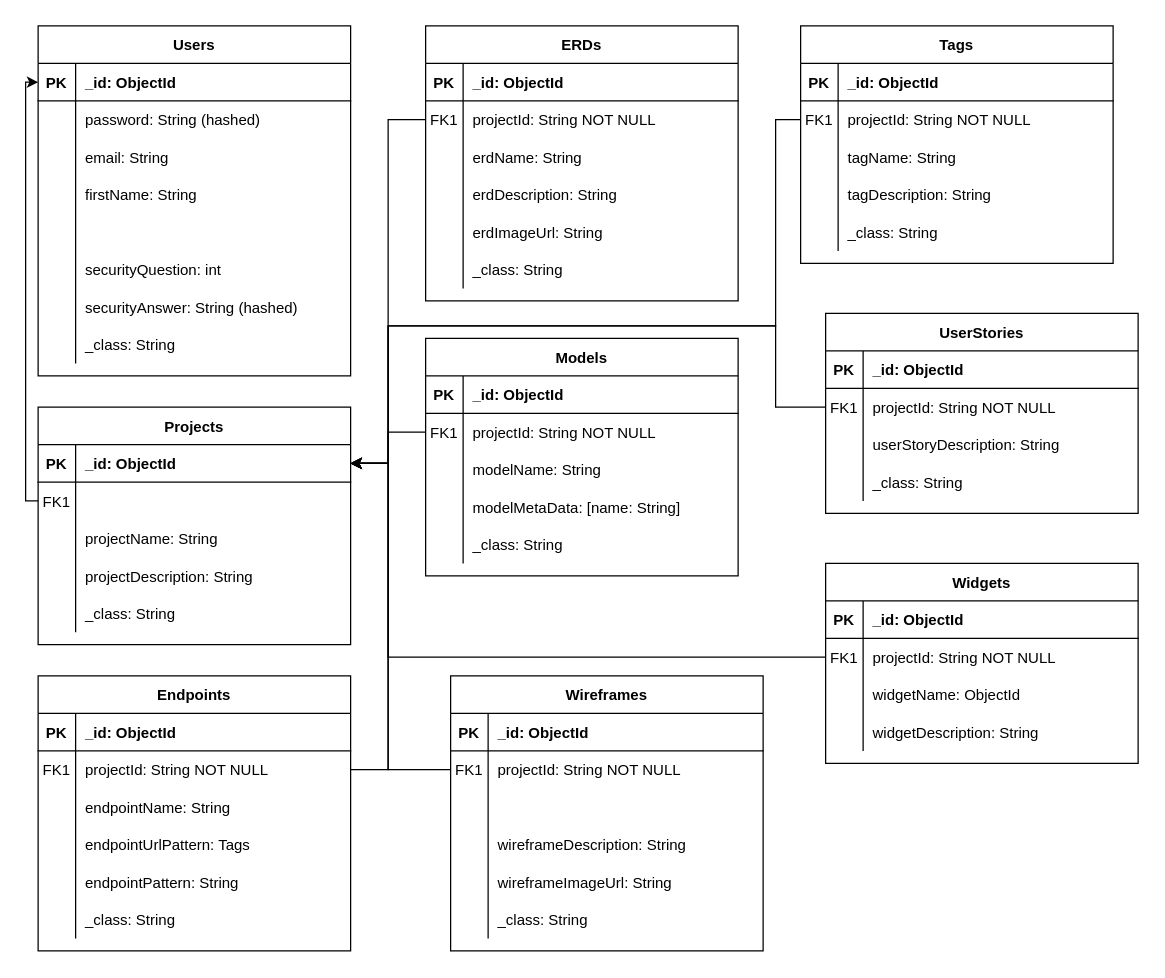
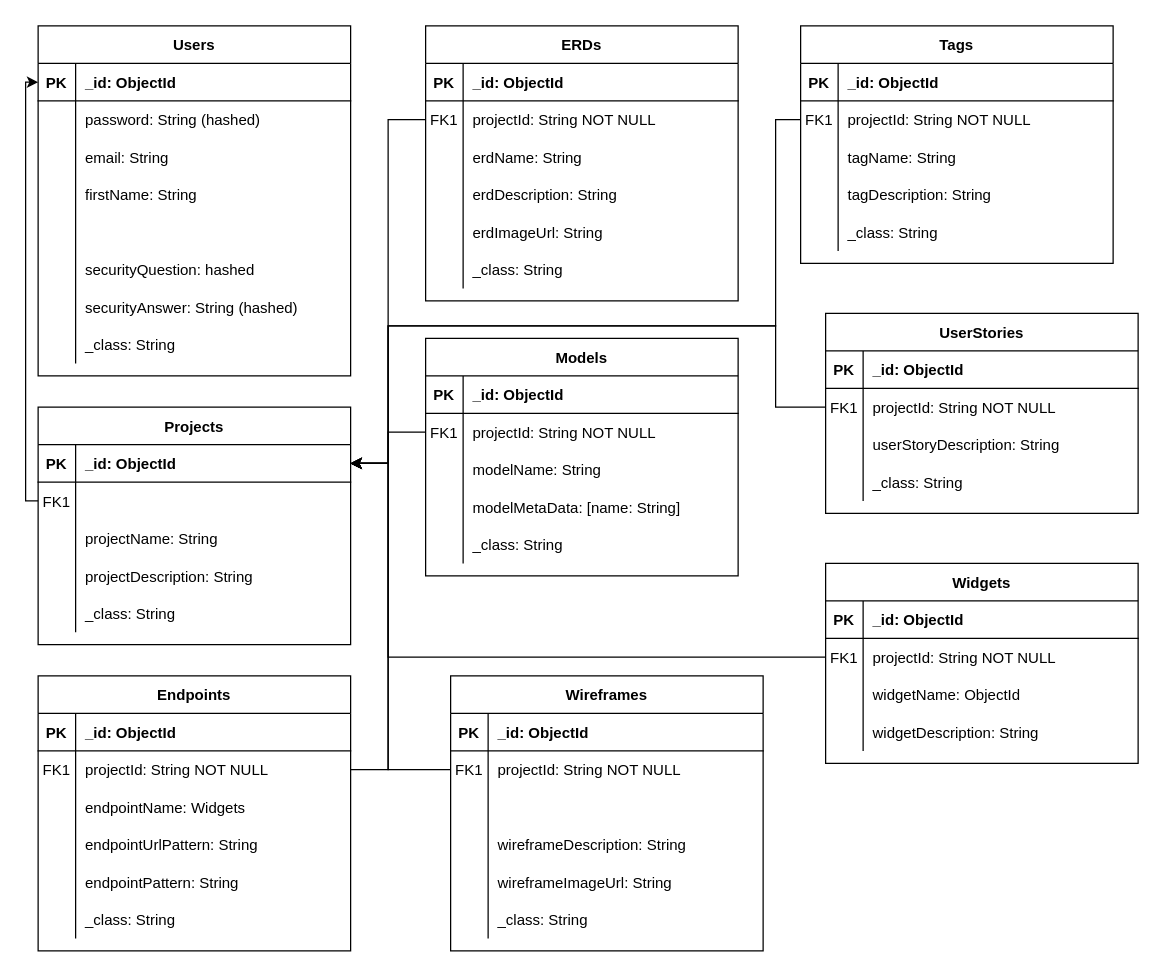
(163, 270) -> (178, 270)
(161, 808) -> (165, 808)
(178, 845) -> (184, 845)
